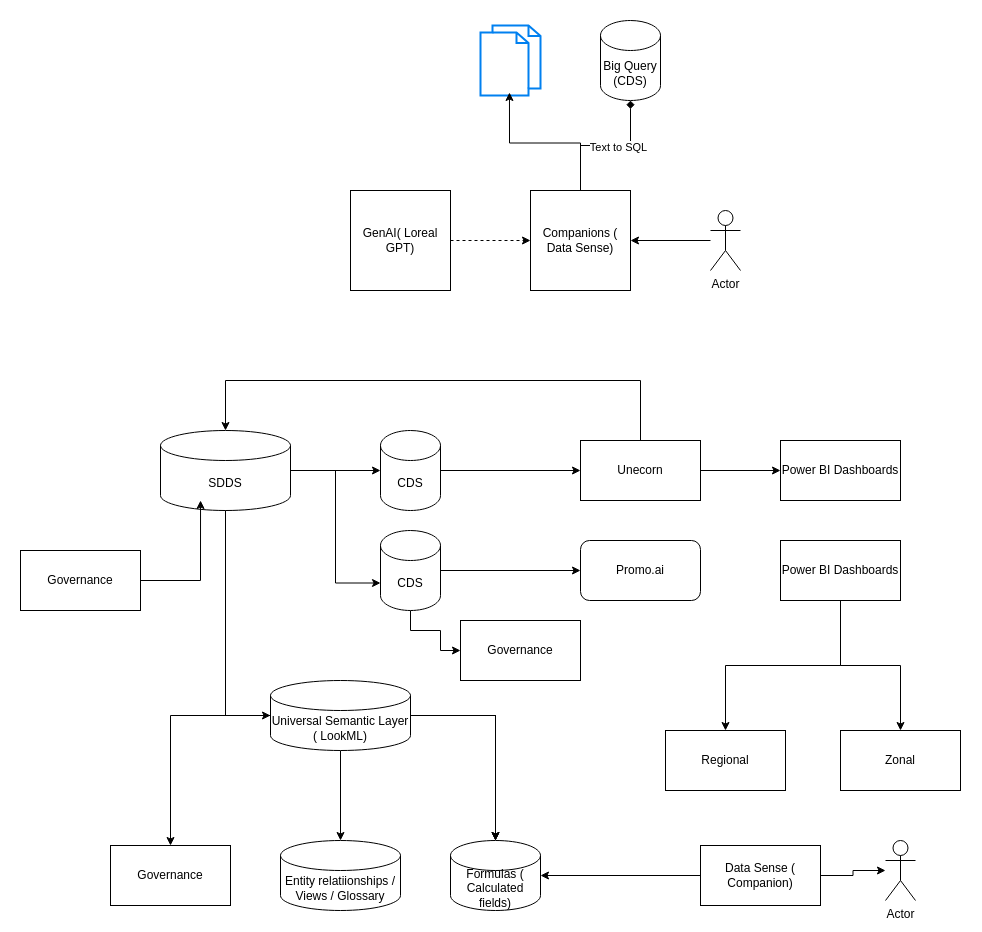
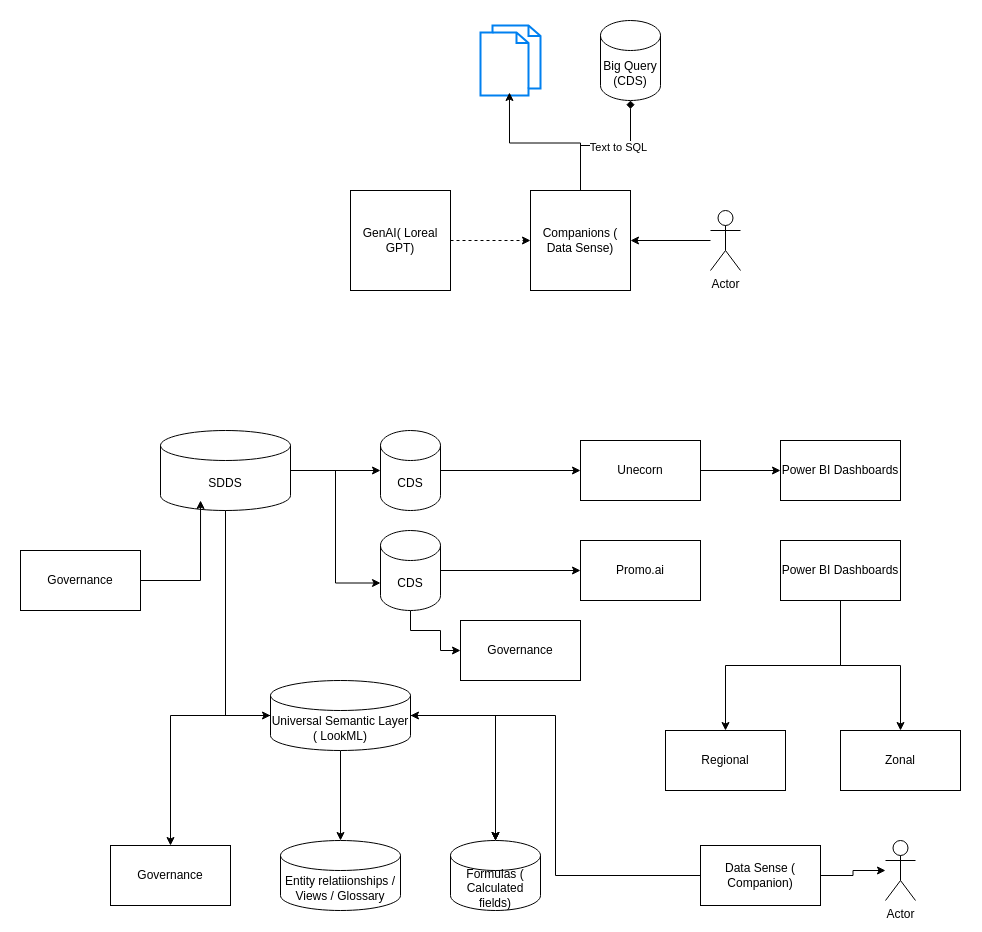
(442, 381) -> none
(641, 571) -> (641, 571)
(552, 876) -> (556, 768)
